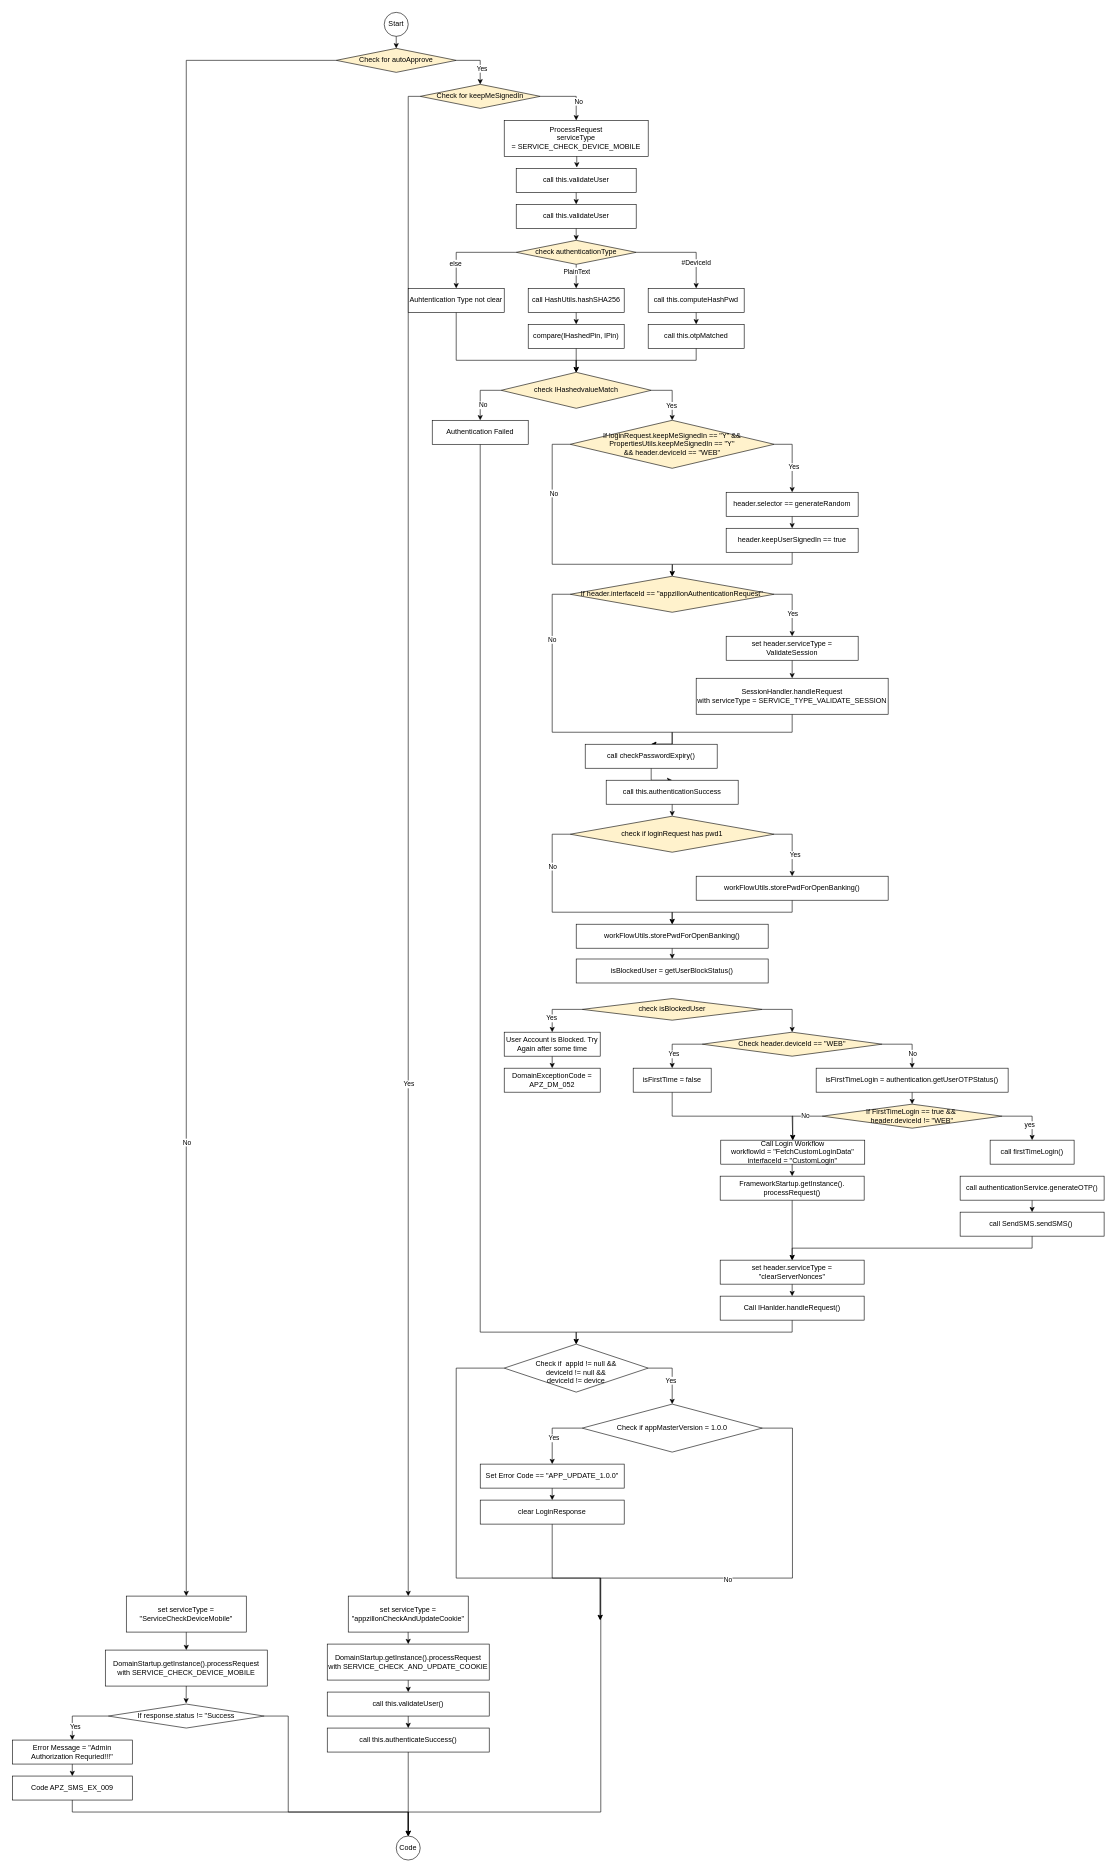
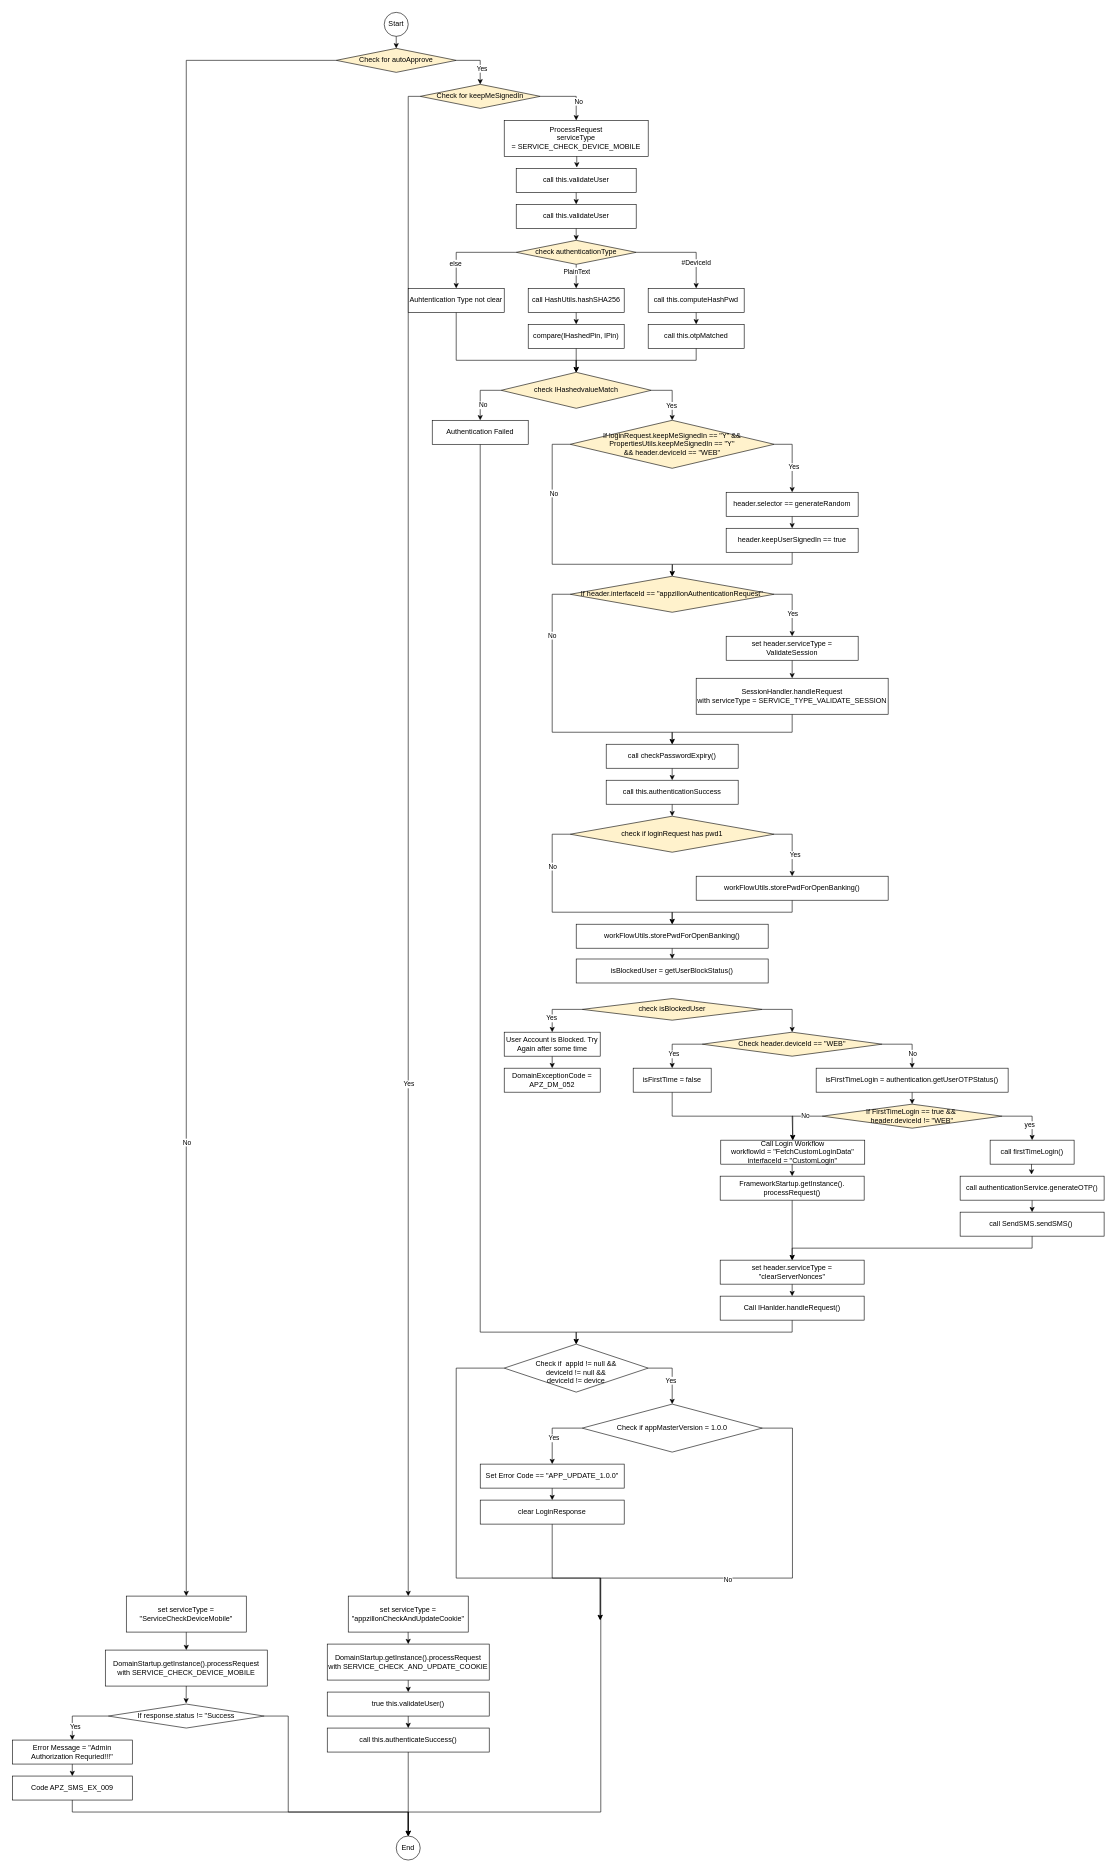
(651, 756) -> (672, 756)
none -> (1032, 1166)
(408, 1704) -> (408, 1704)
(408, 1848) -> (408, 1848)
